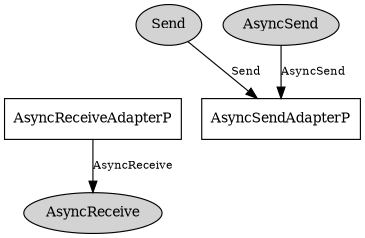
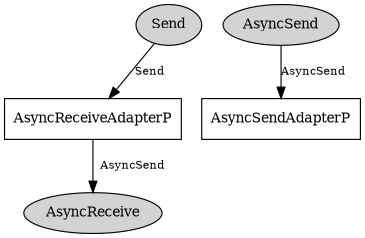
(218, 66) -> (135, 66)
(133, 166) -> (133, 166)
